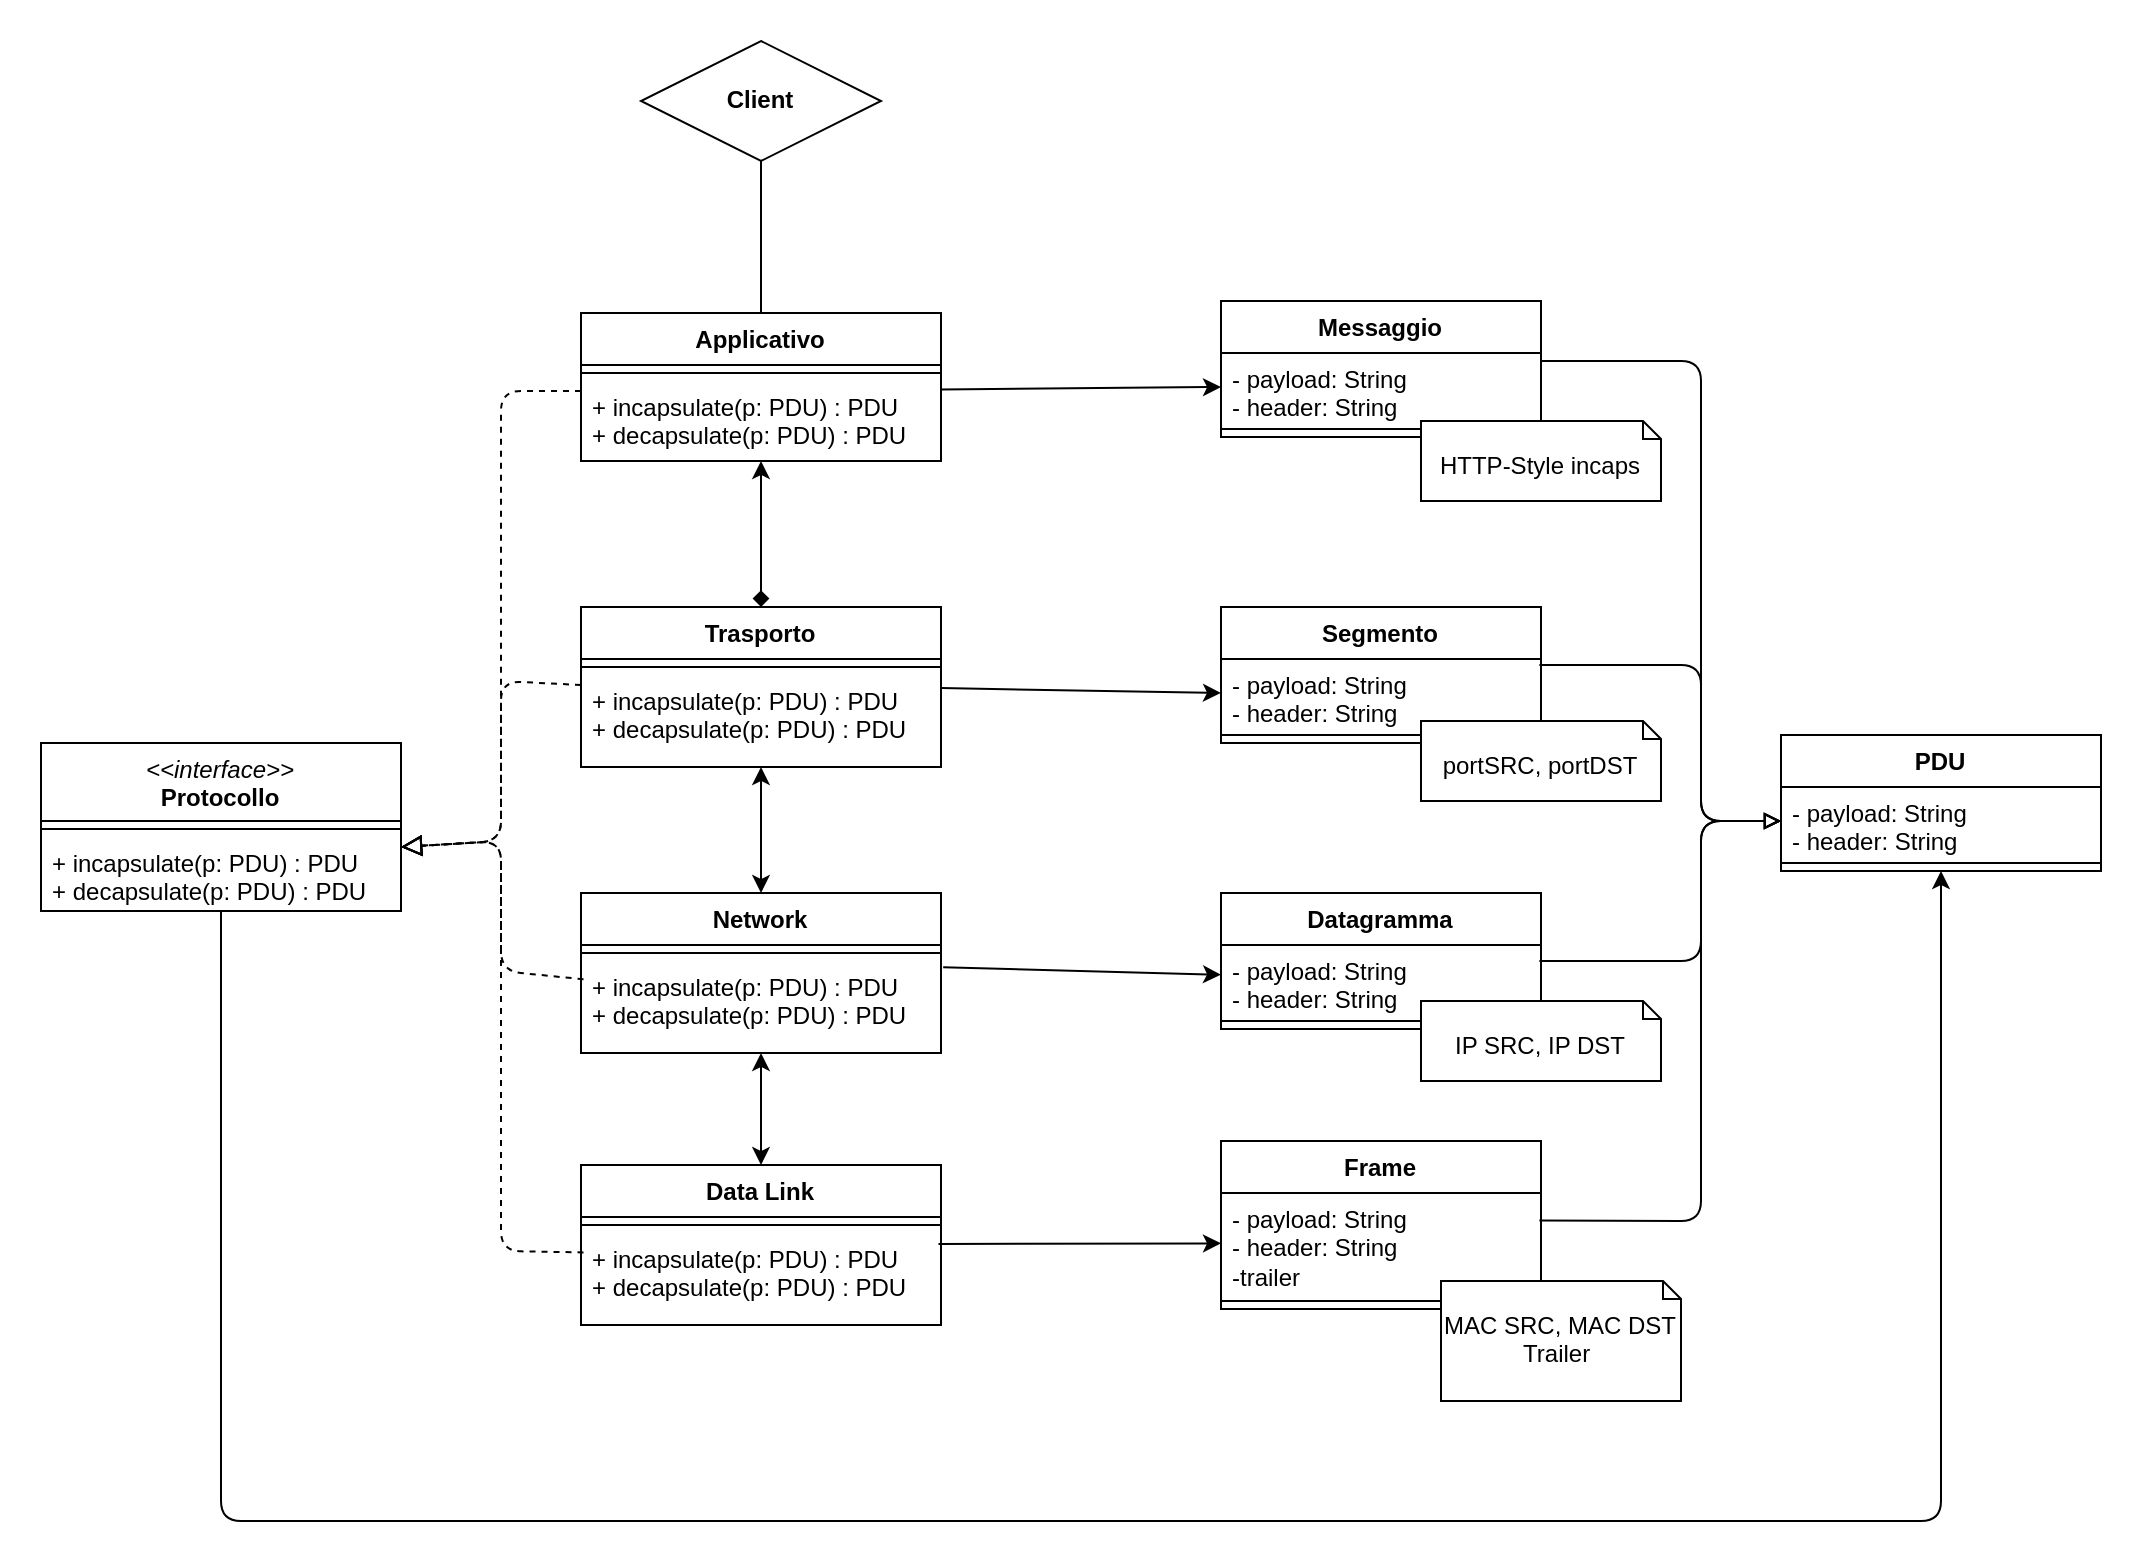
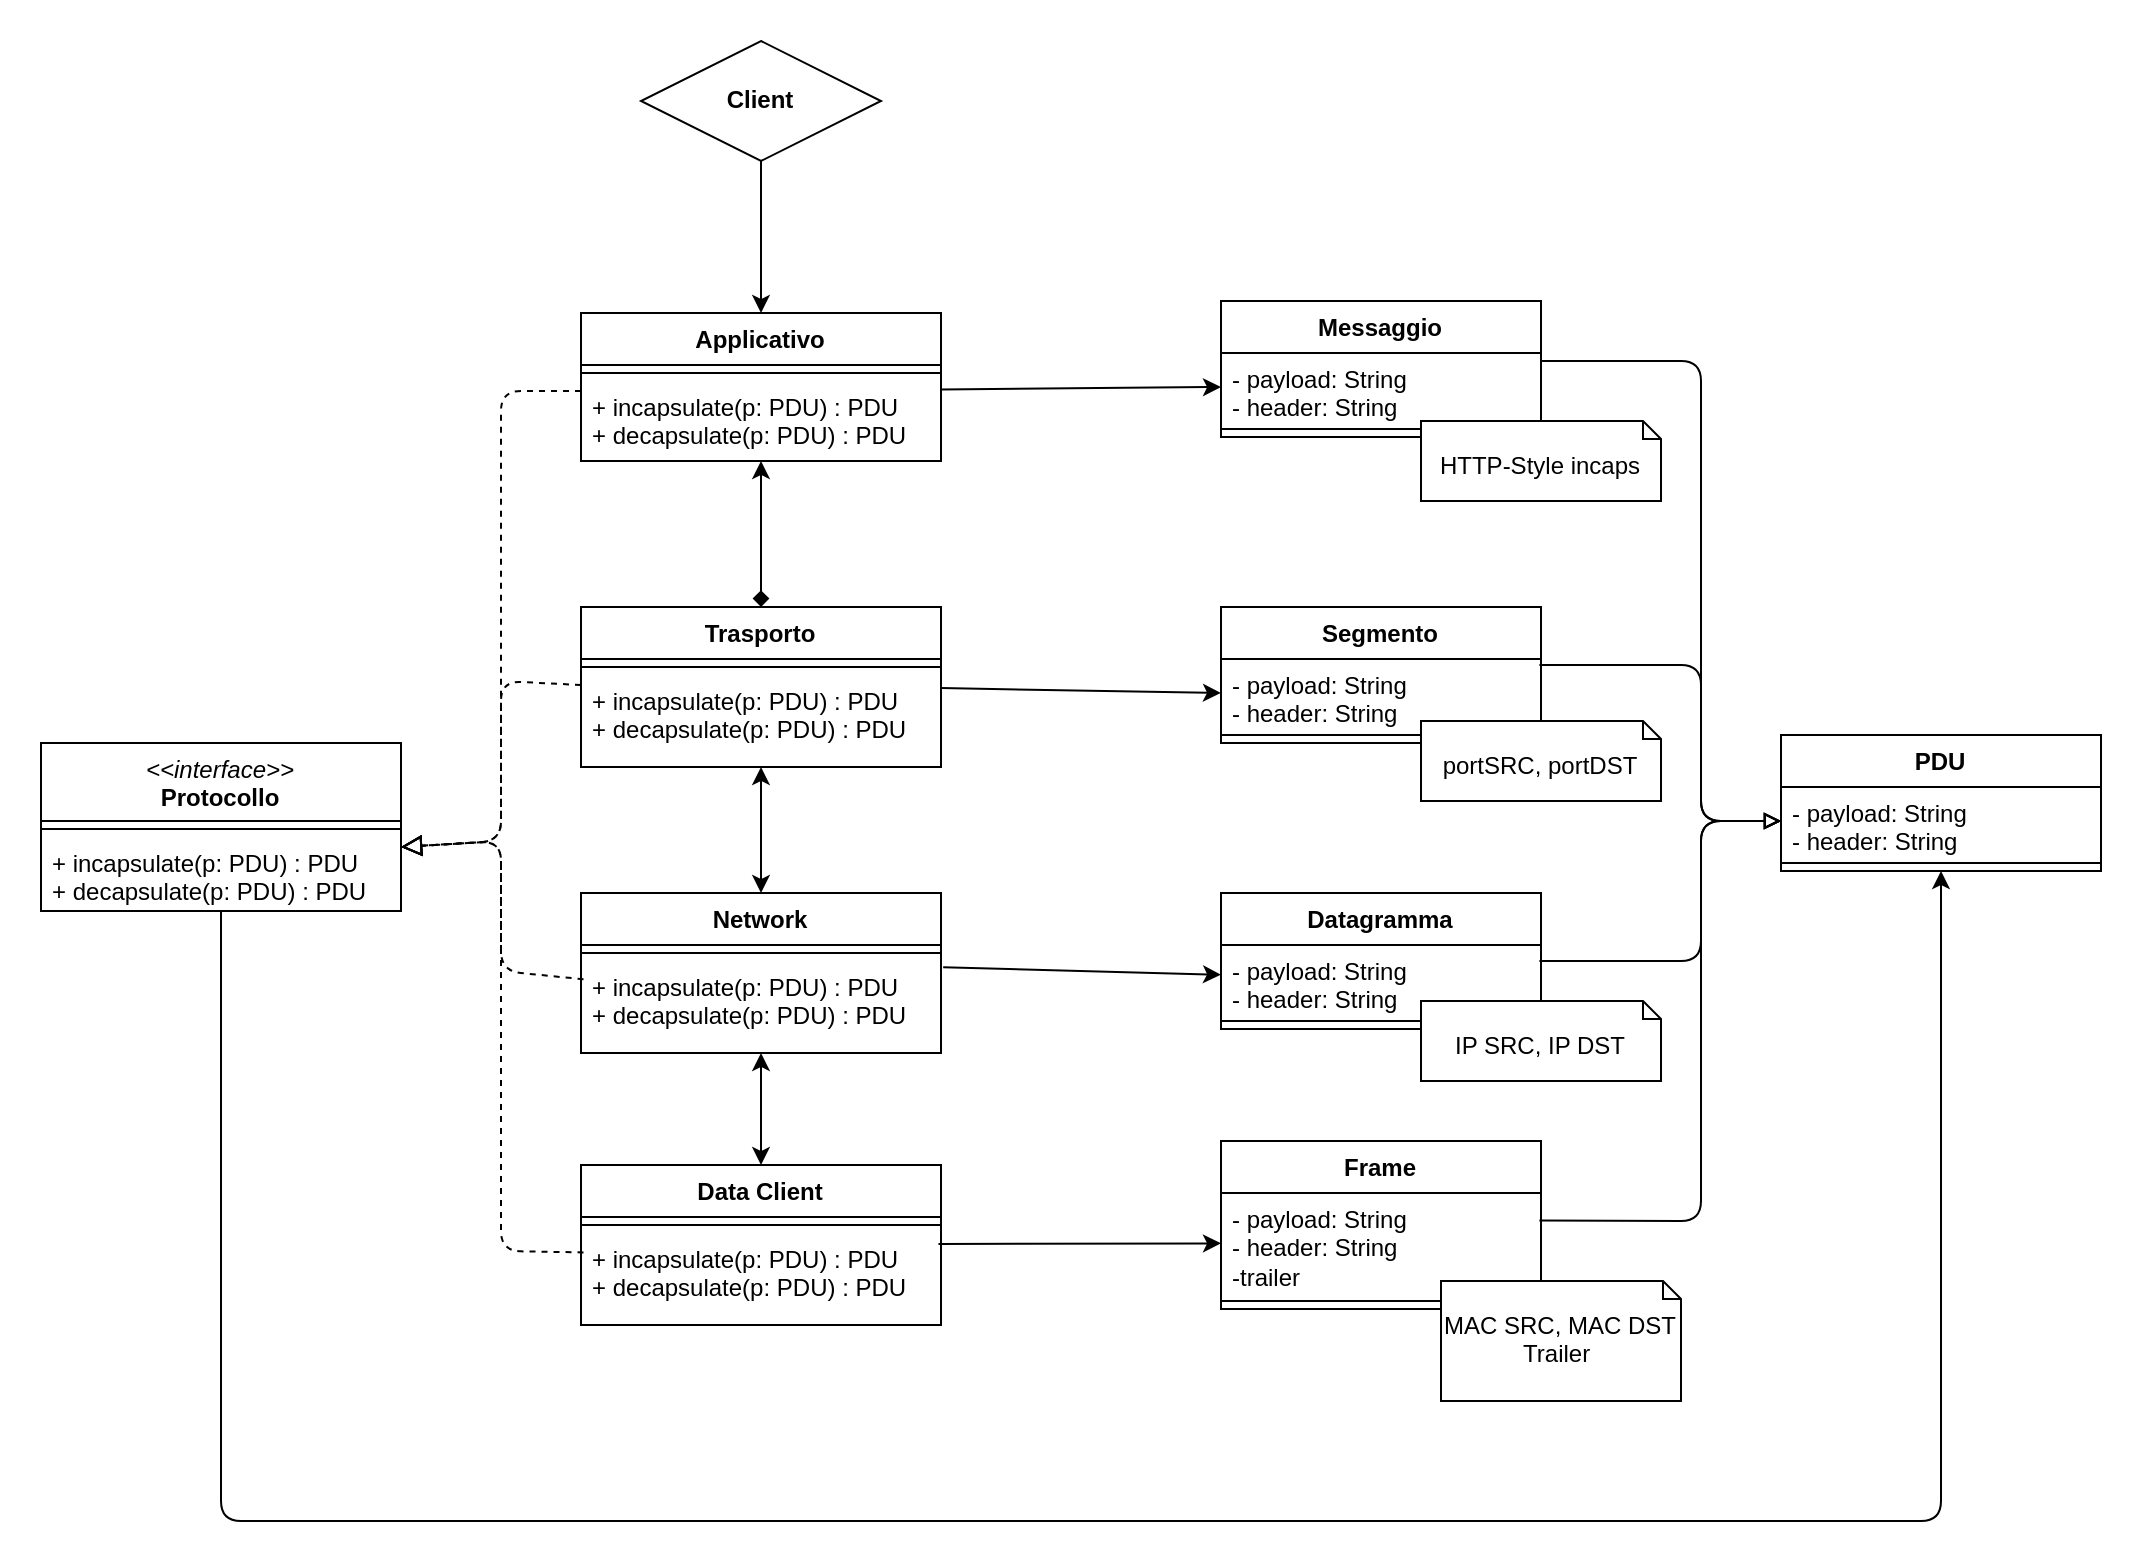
(761, 303) -> (761, 298)
(761, 1193) -> (761, 1193)
